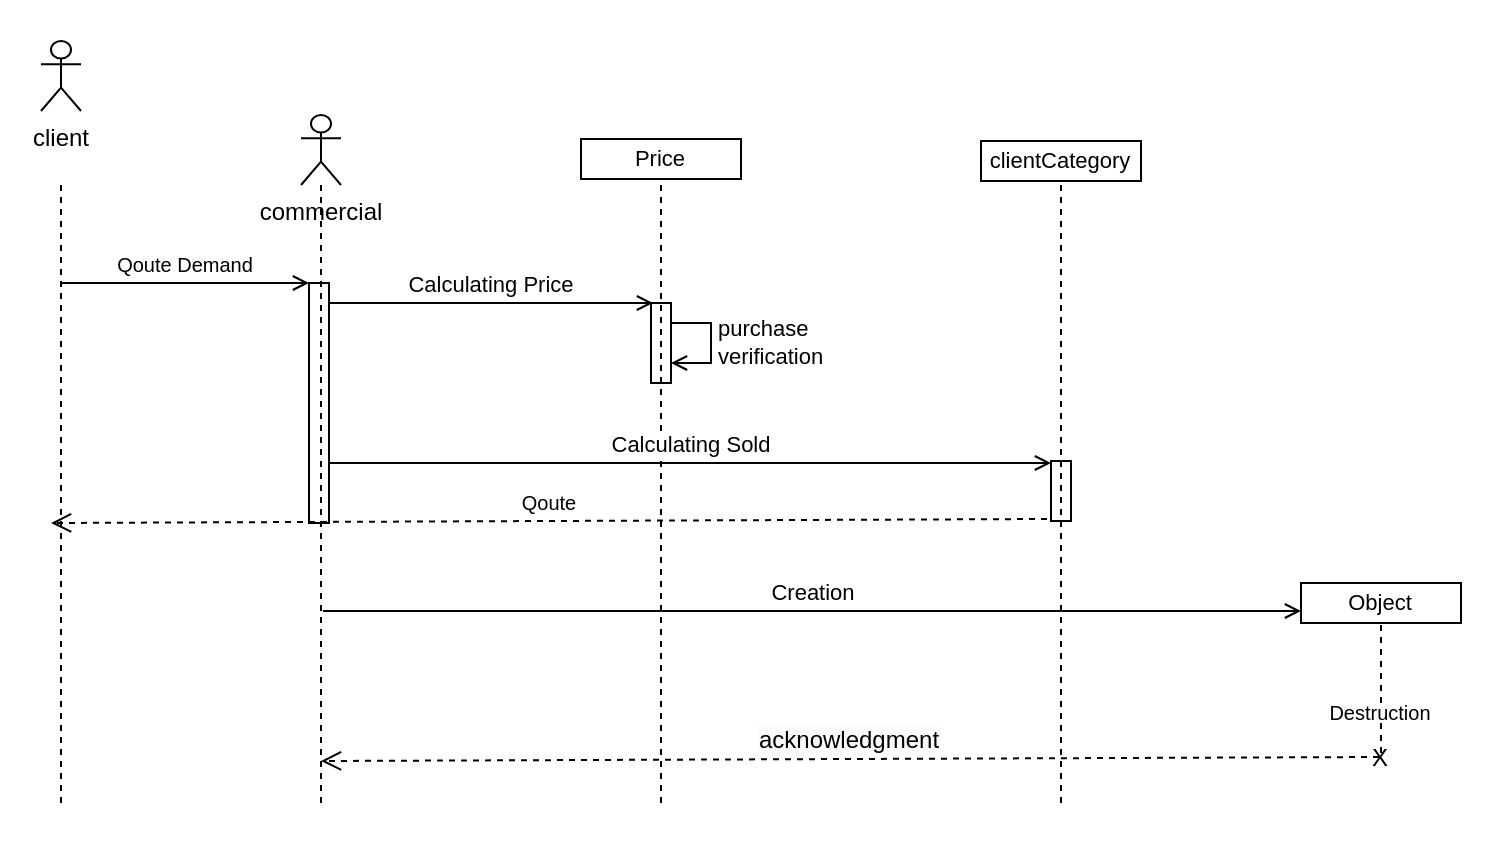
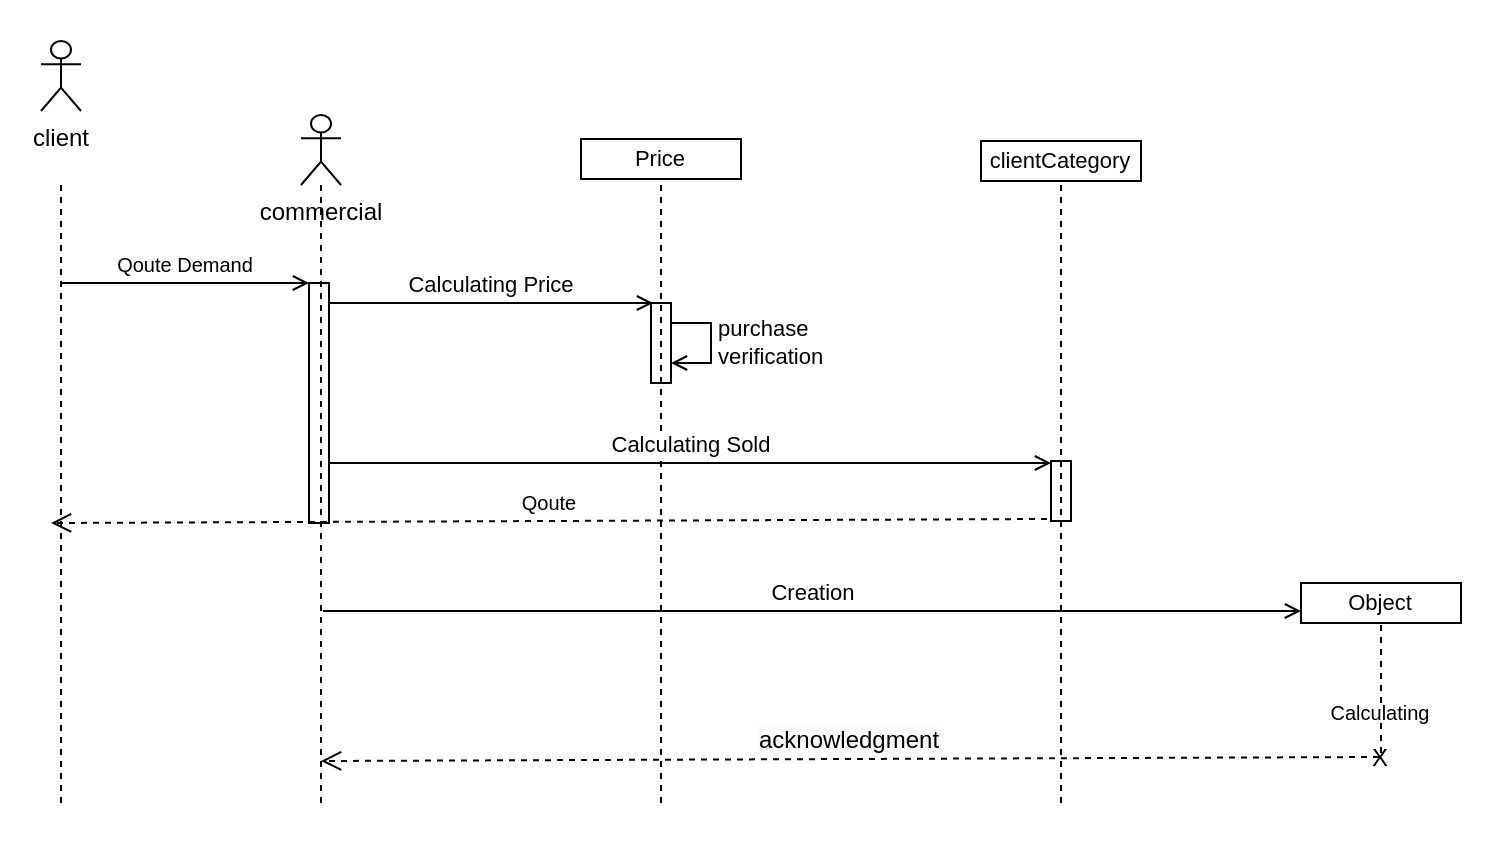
(1381, 713) -> (1381, 713)
